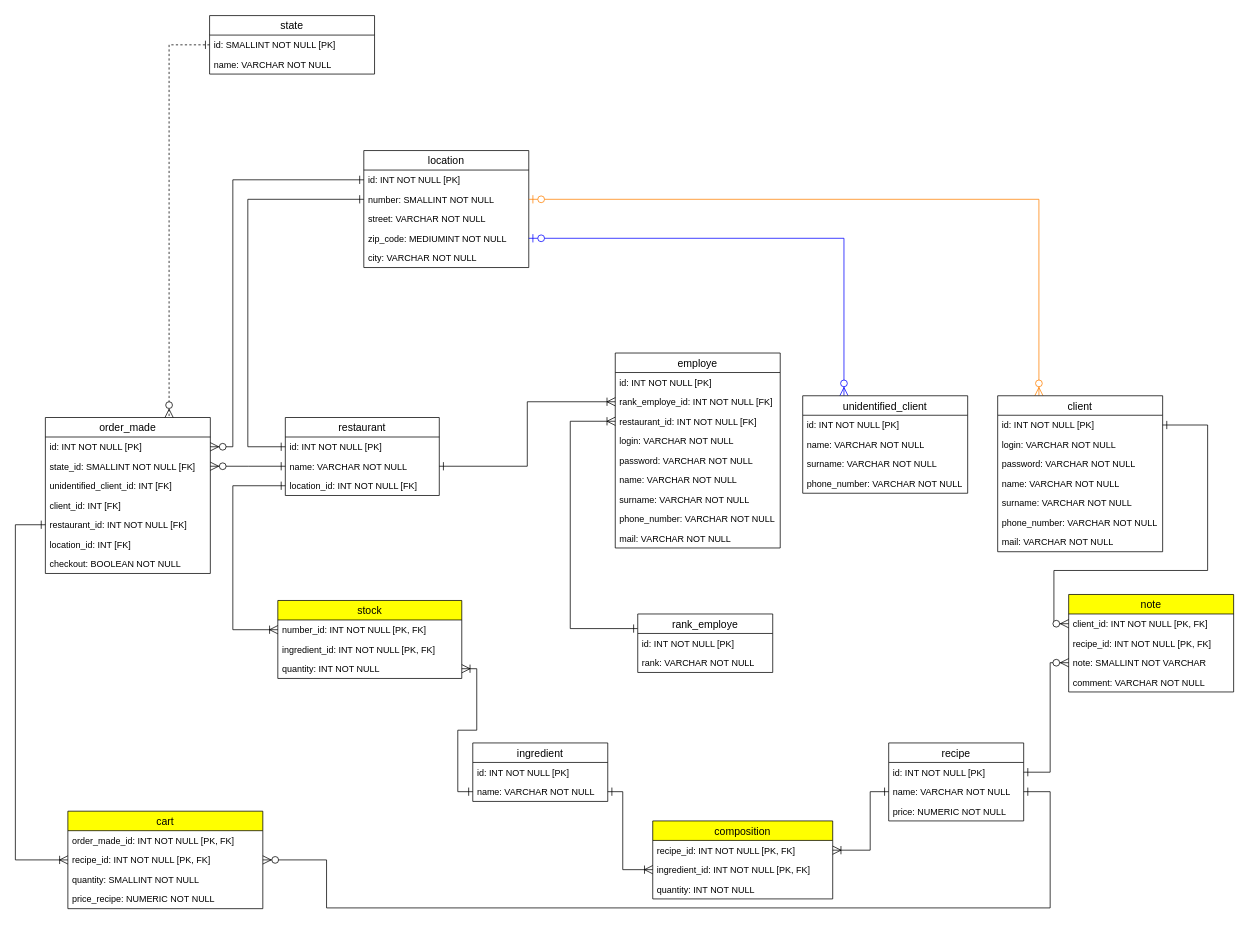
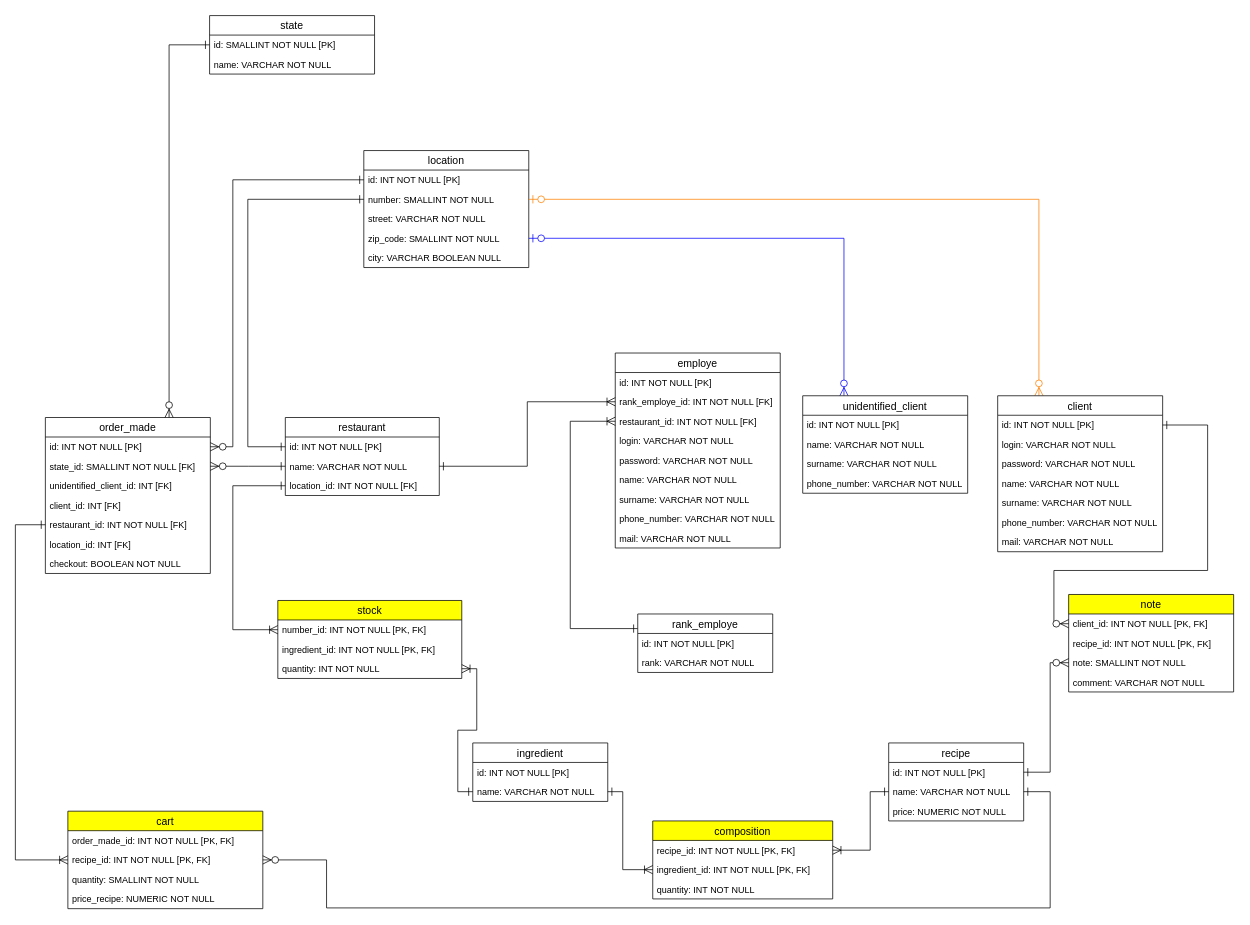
(169, 204) -> (169, 204)
(433, 239) -> (430, 239)
(418, 258) -> (428, 258)
(1134, 663) -> (1126, 663)
